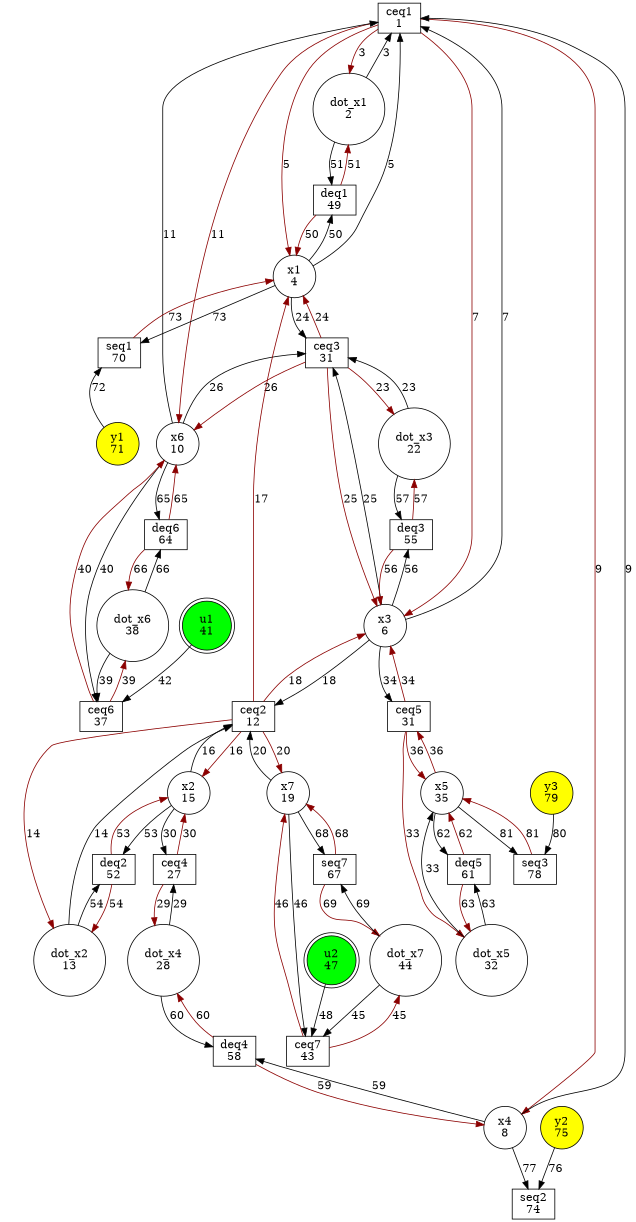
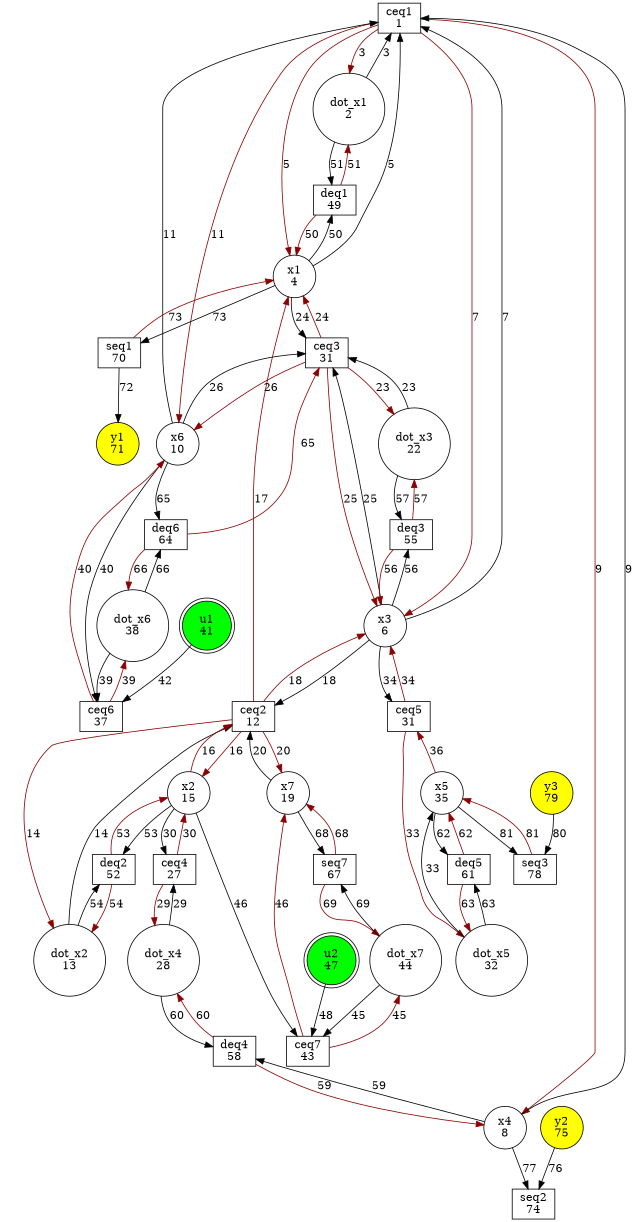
(91, 402) -> (119, 391)
(173, 496) -> (286, 486)
(201, 746) -> (201, 746)
(408, 754) -> none
(294, 921) -> (240, 924)
